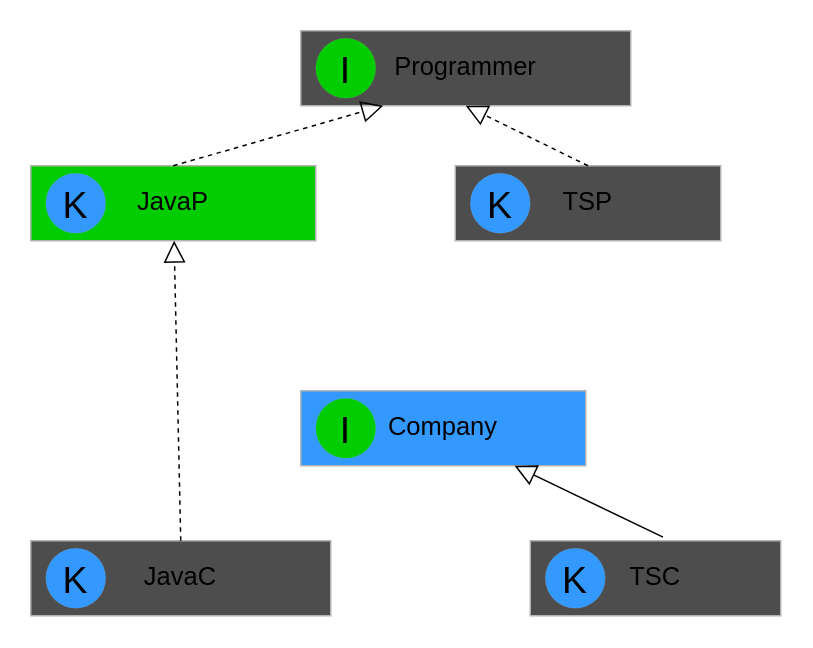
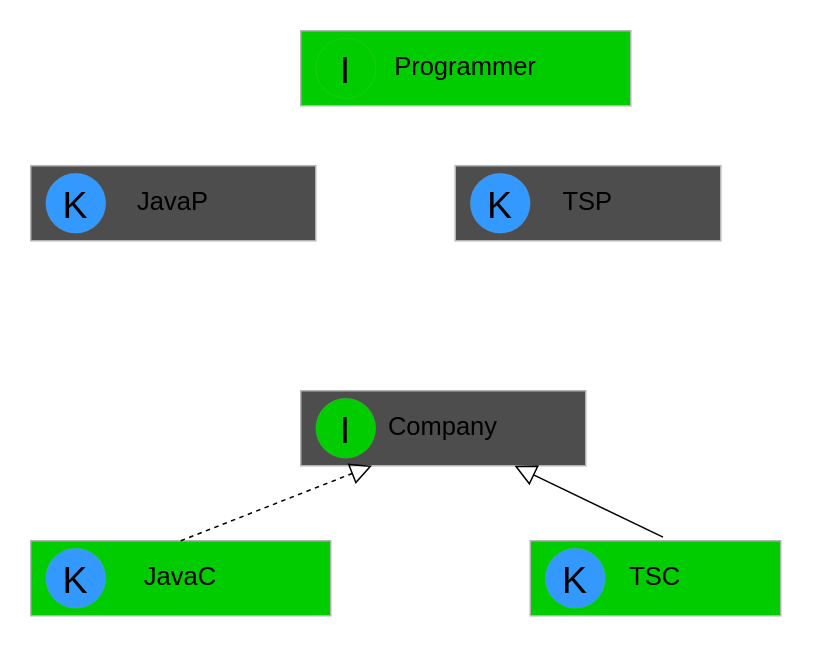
(466, 68) -> (466, 68)
(268, 139) -> none
(537, 141) -> none
(173, 203) -> (173, 203)
(178, 401) -> (267, 507)
(443, 428) -> (443, 428)
(181, 578) -> (181, 578)
(656, 578) -> (656, 578)
